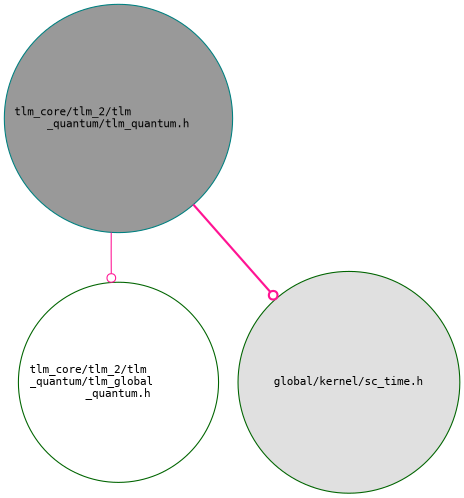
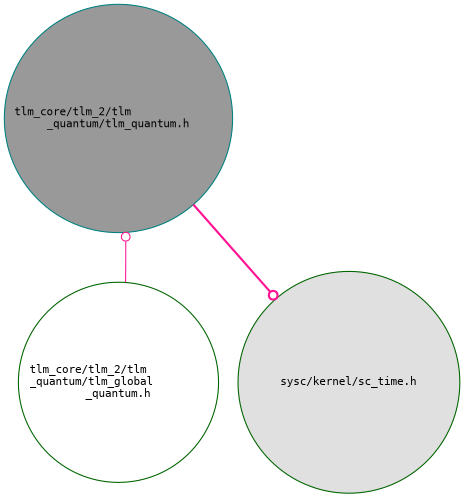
(111, 253) -> (126, 262)
(349, 382) -> (349, 382)
